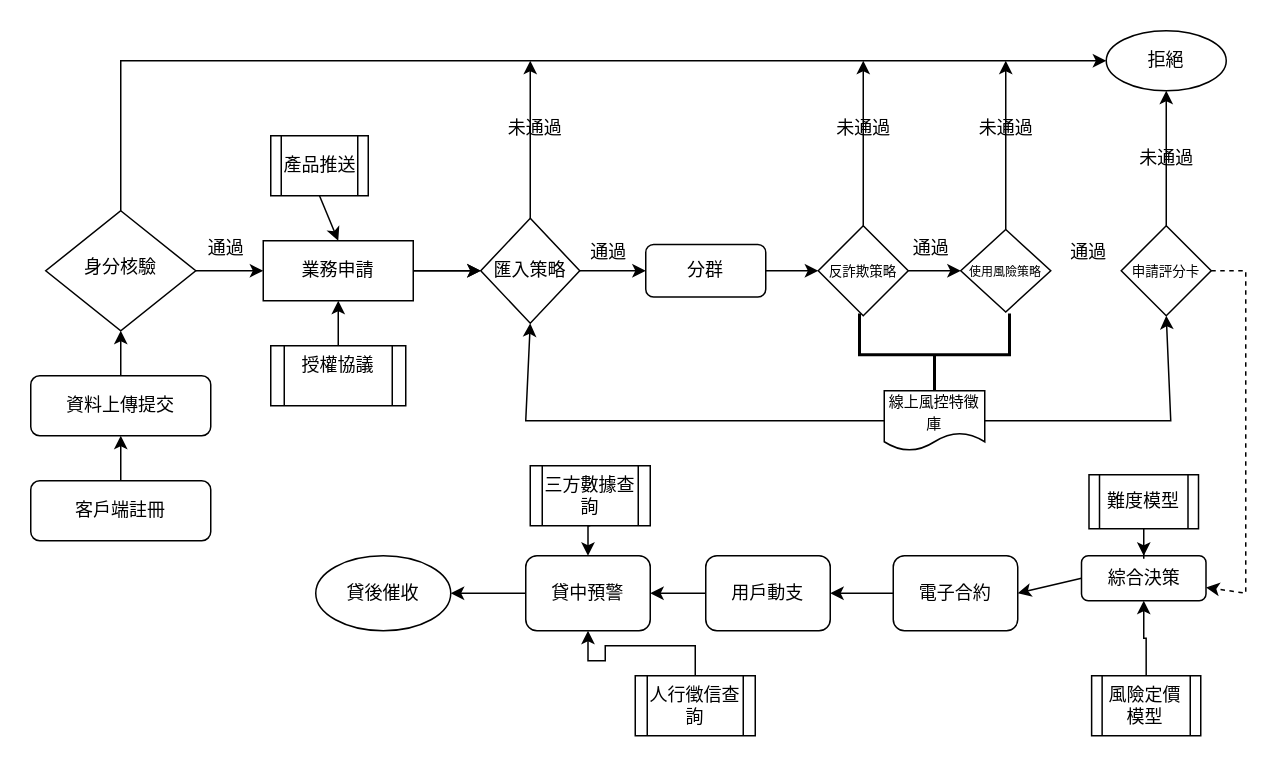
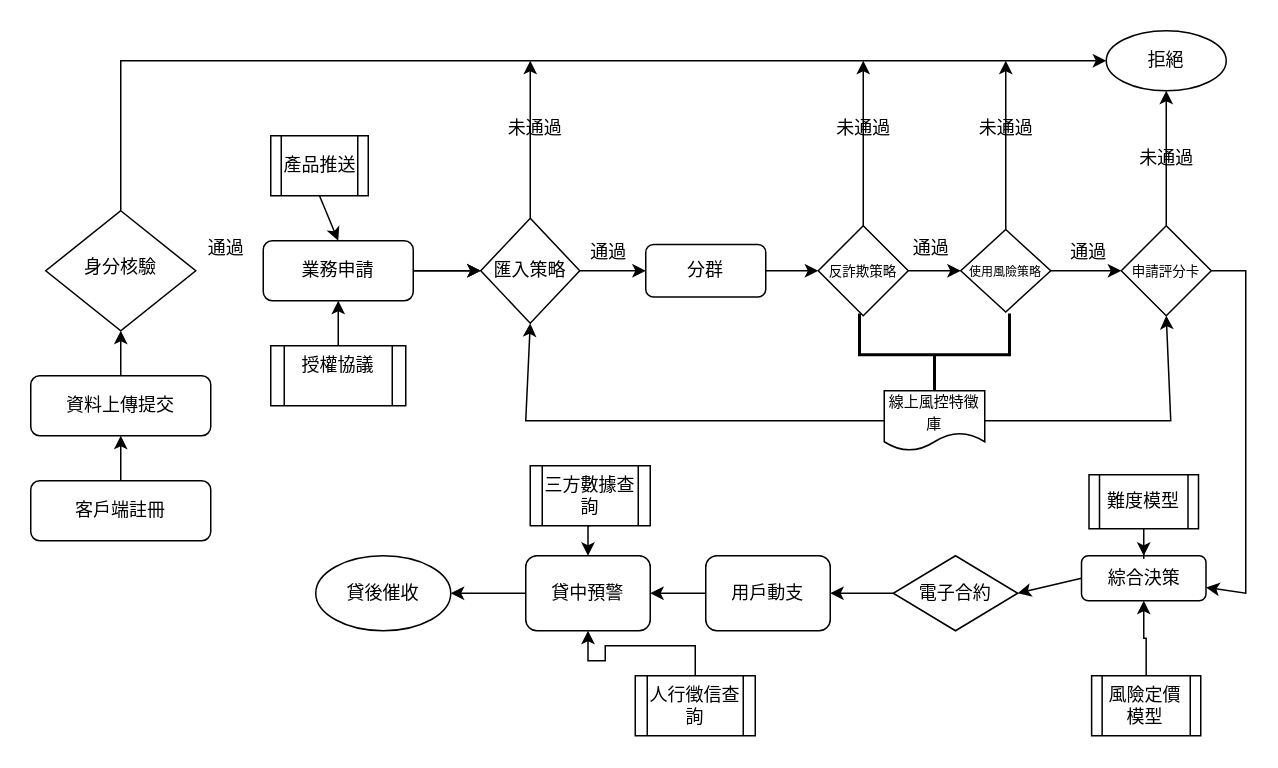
(224, 271) -> none
(338, 271) -> (338, 271)
none -> (1081, 271)
(1246, 431) -> (1246, 431)
(956, 593) -> (956, 593)
